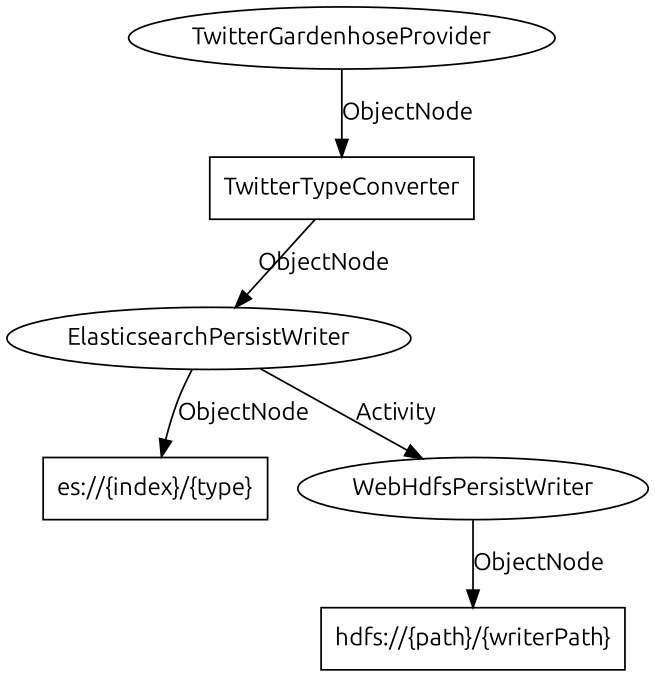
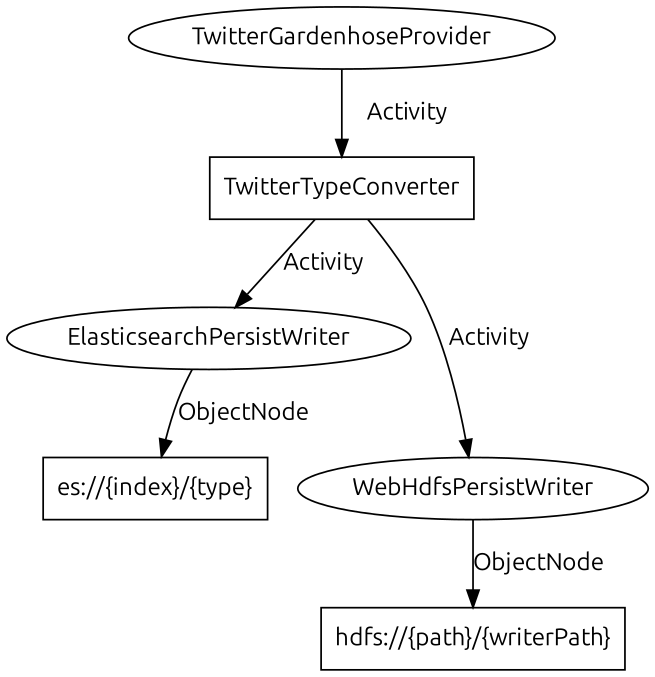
(407, 113) -> (407, 113)
(324, 263) -> (324, 263)
(334, 409) -> (433, 322)
